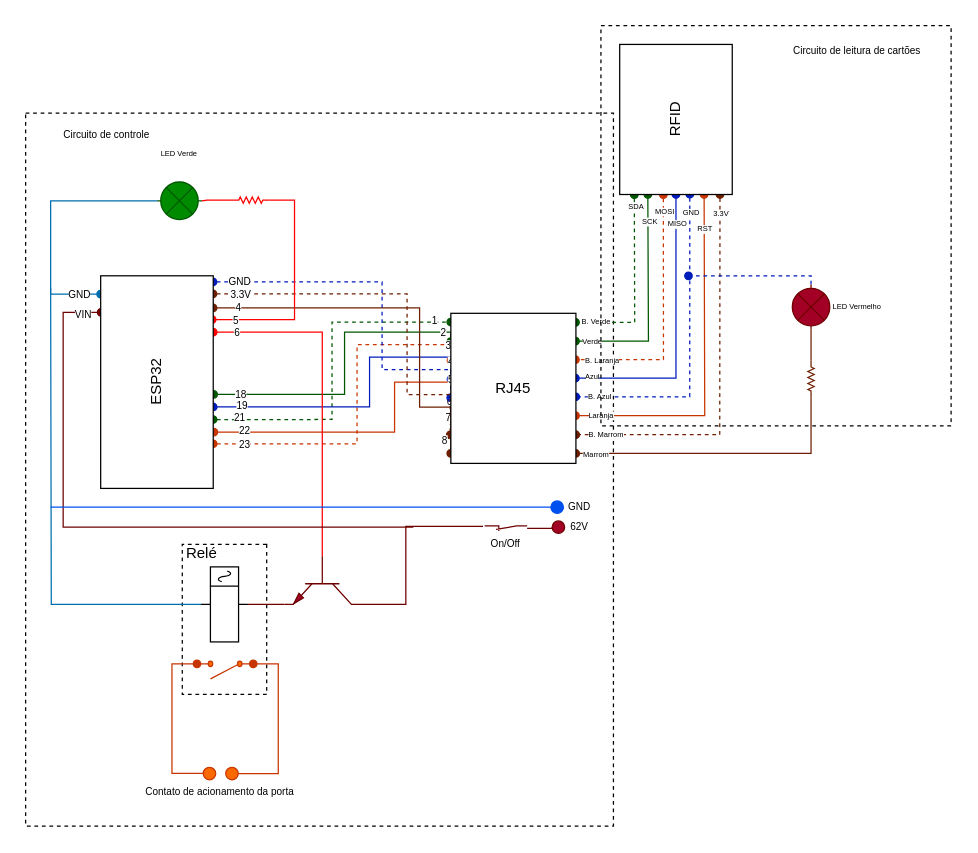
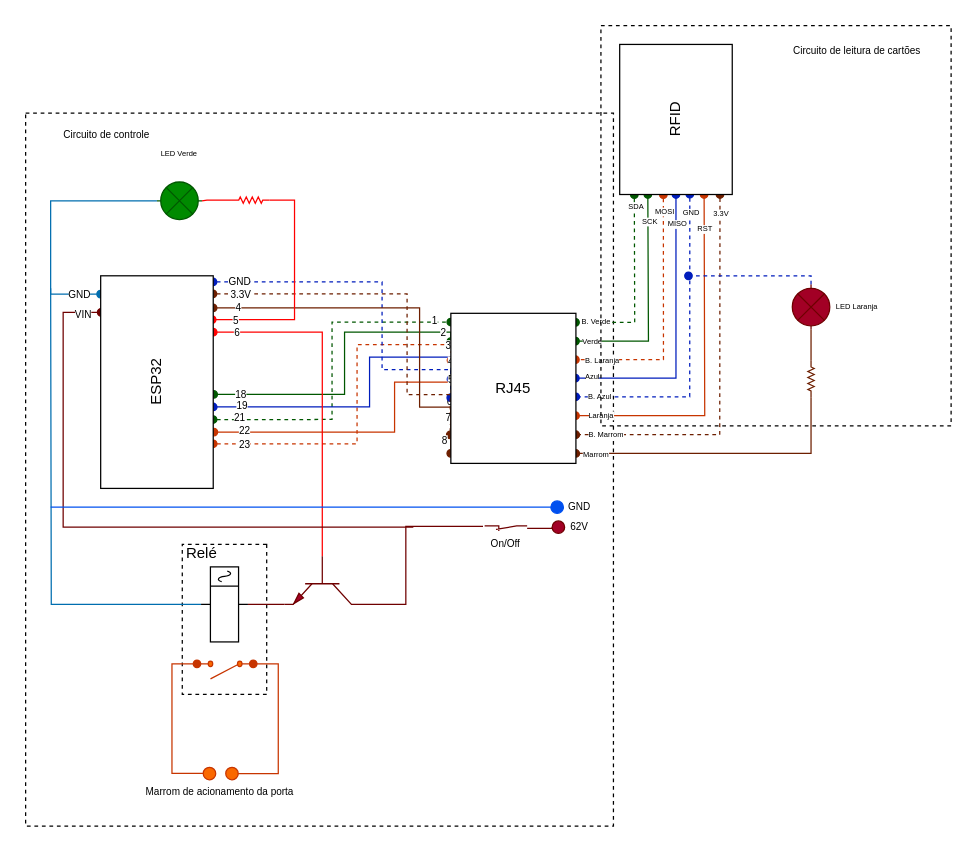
(857, 307) -> (857, 307)
(220, 792) -> (220, 792)
